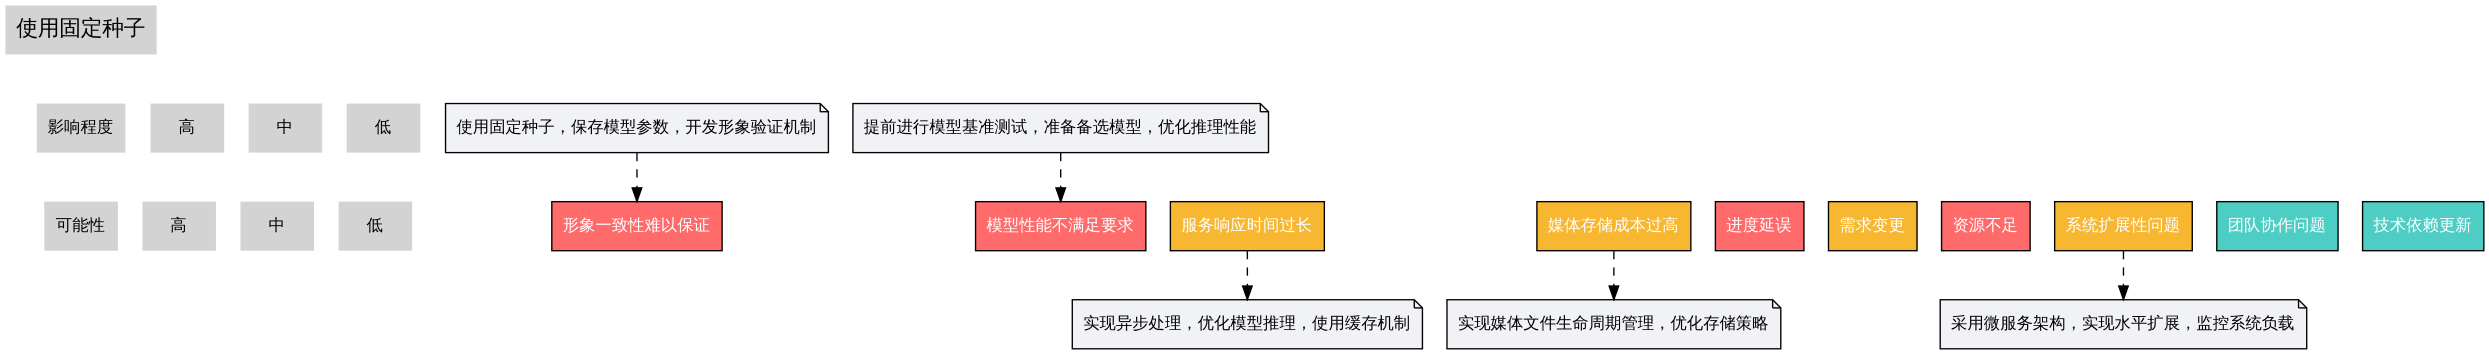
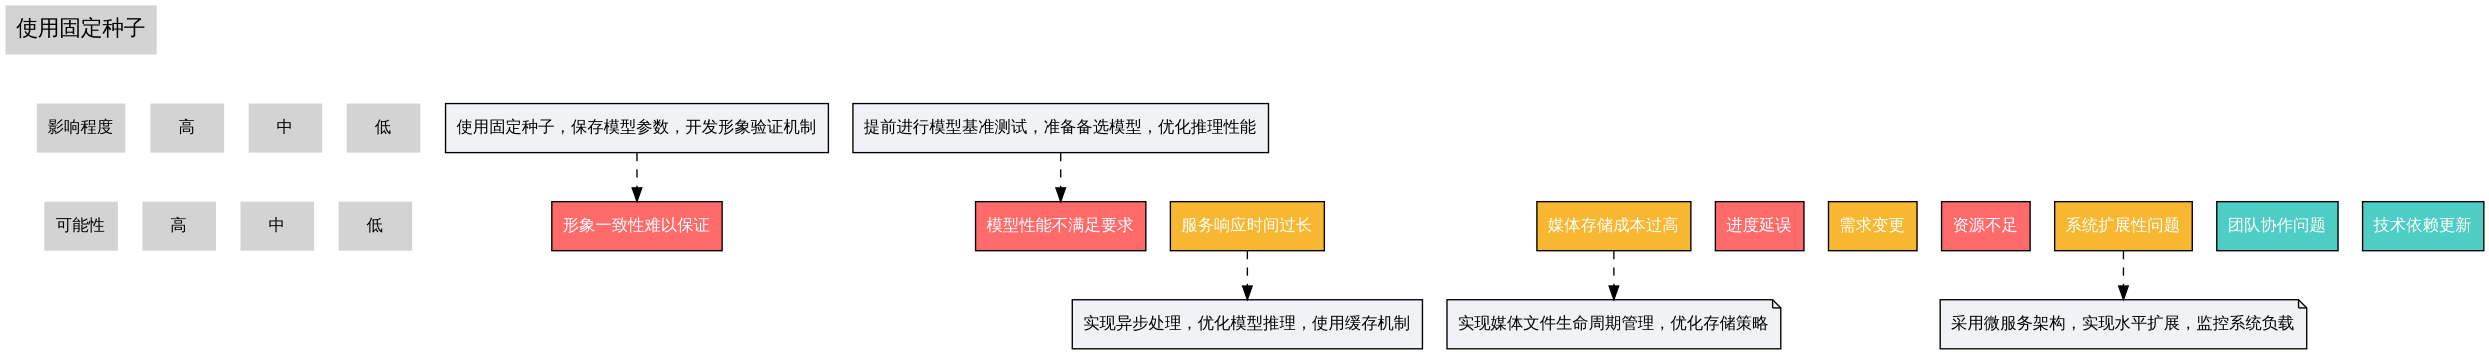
(637, 128) -> (637, 128)
(1061, 128) -> (1061, 128)
(1247, 324) -> (1247, 324)
